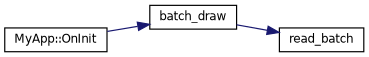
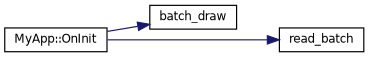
(252, 28) -> (187, 40)
